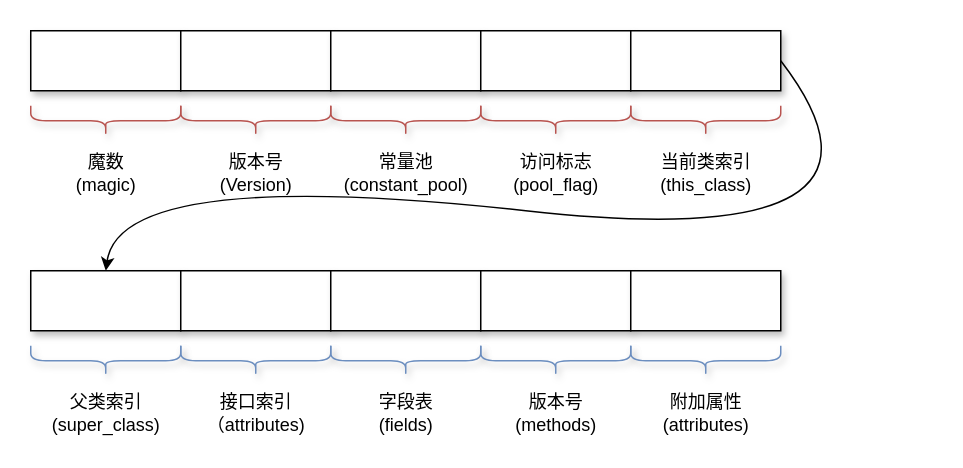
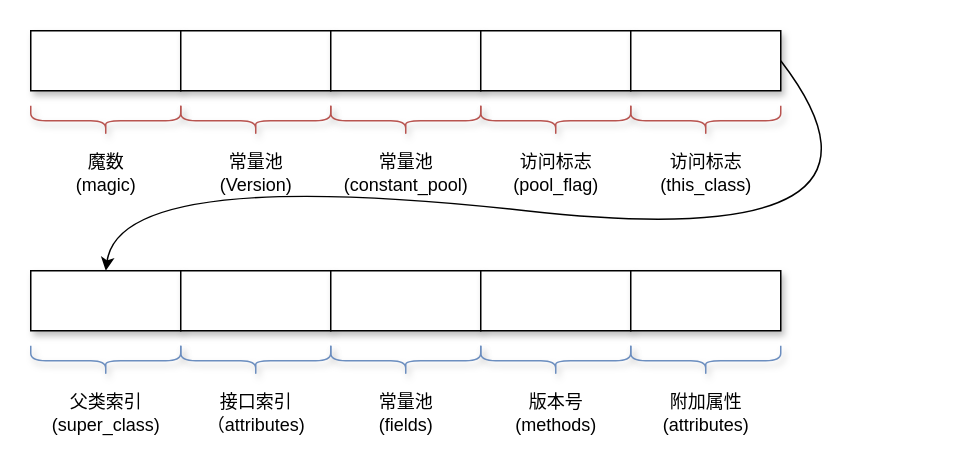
(257, 173) -> (257, 173)
(707, 173) -> (707, 173)
(407, 413) -> (407, 413)
